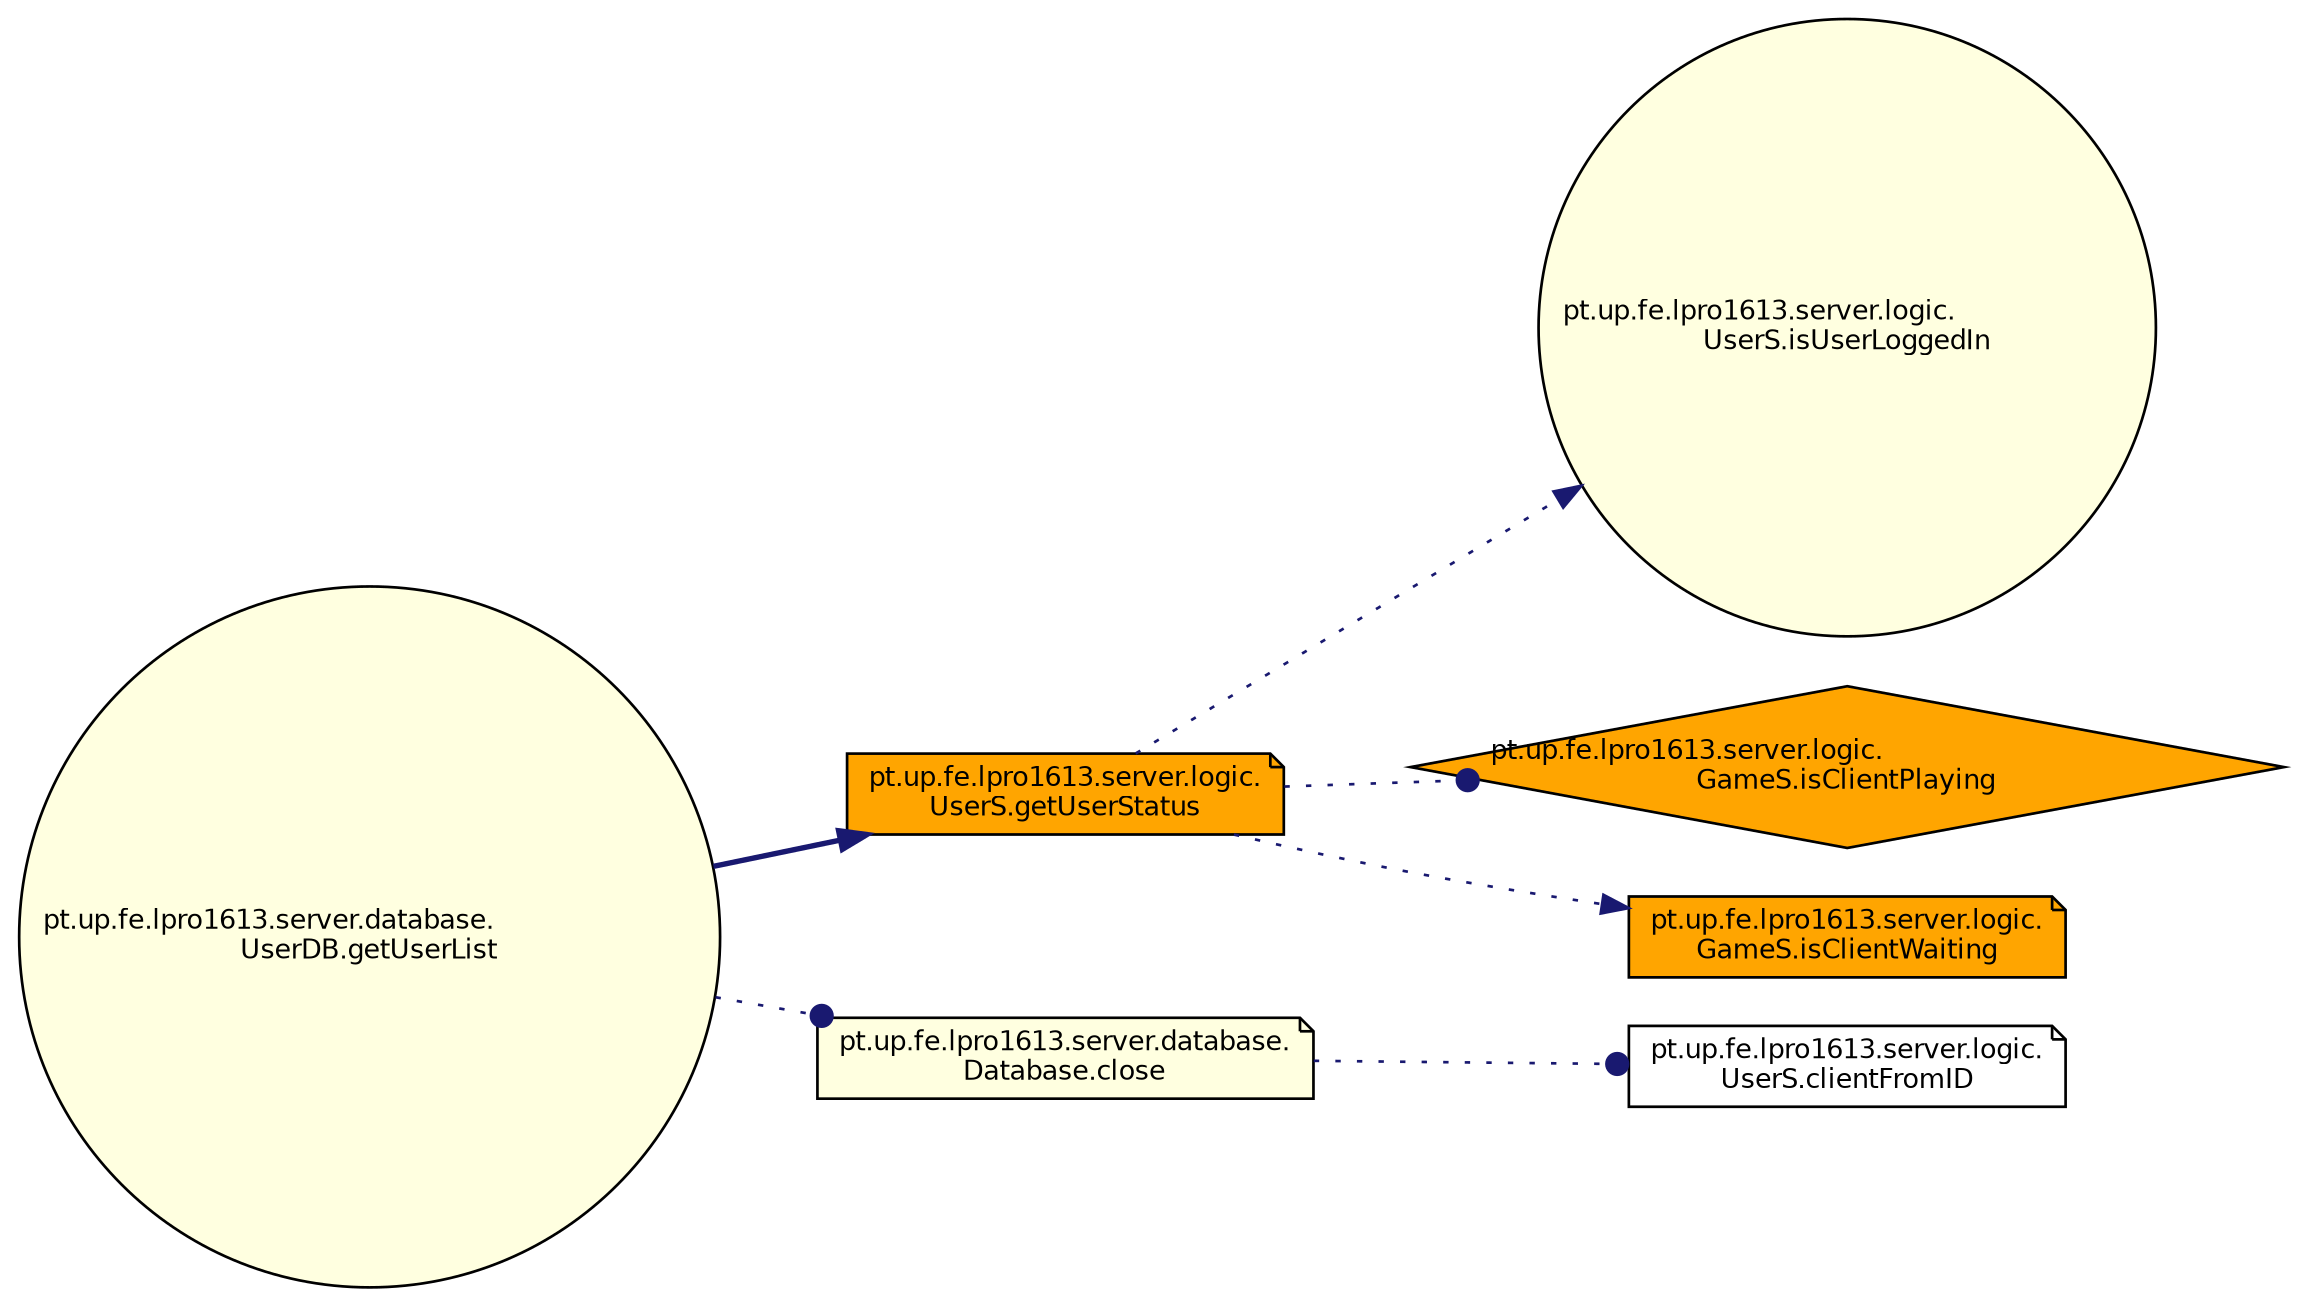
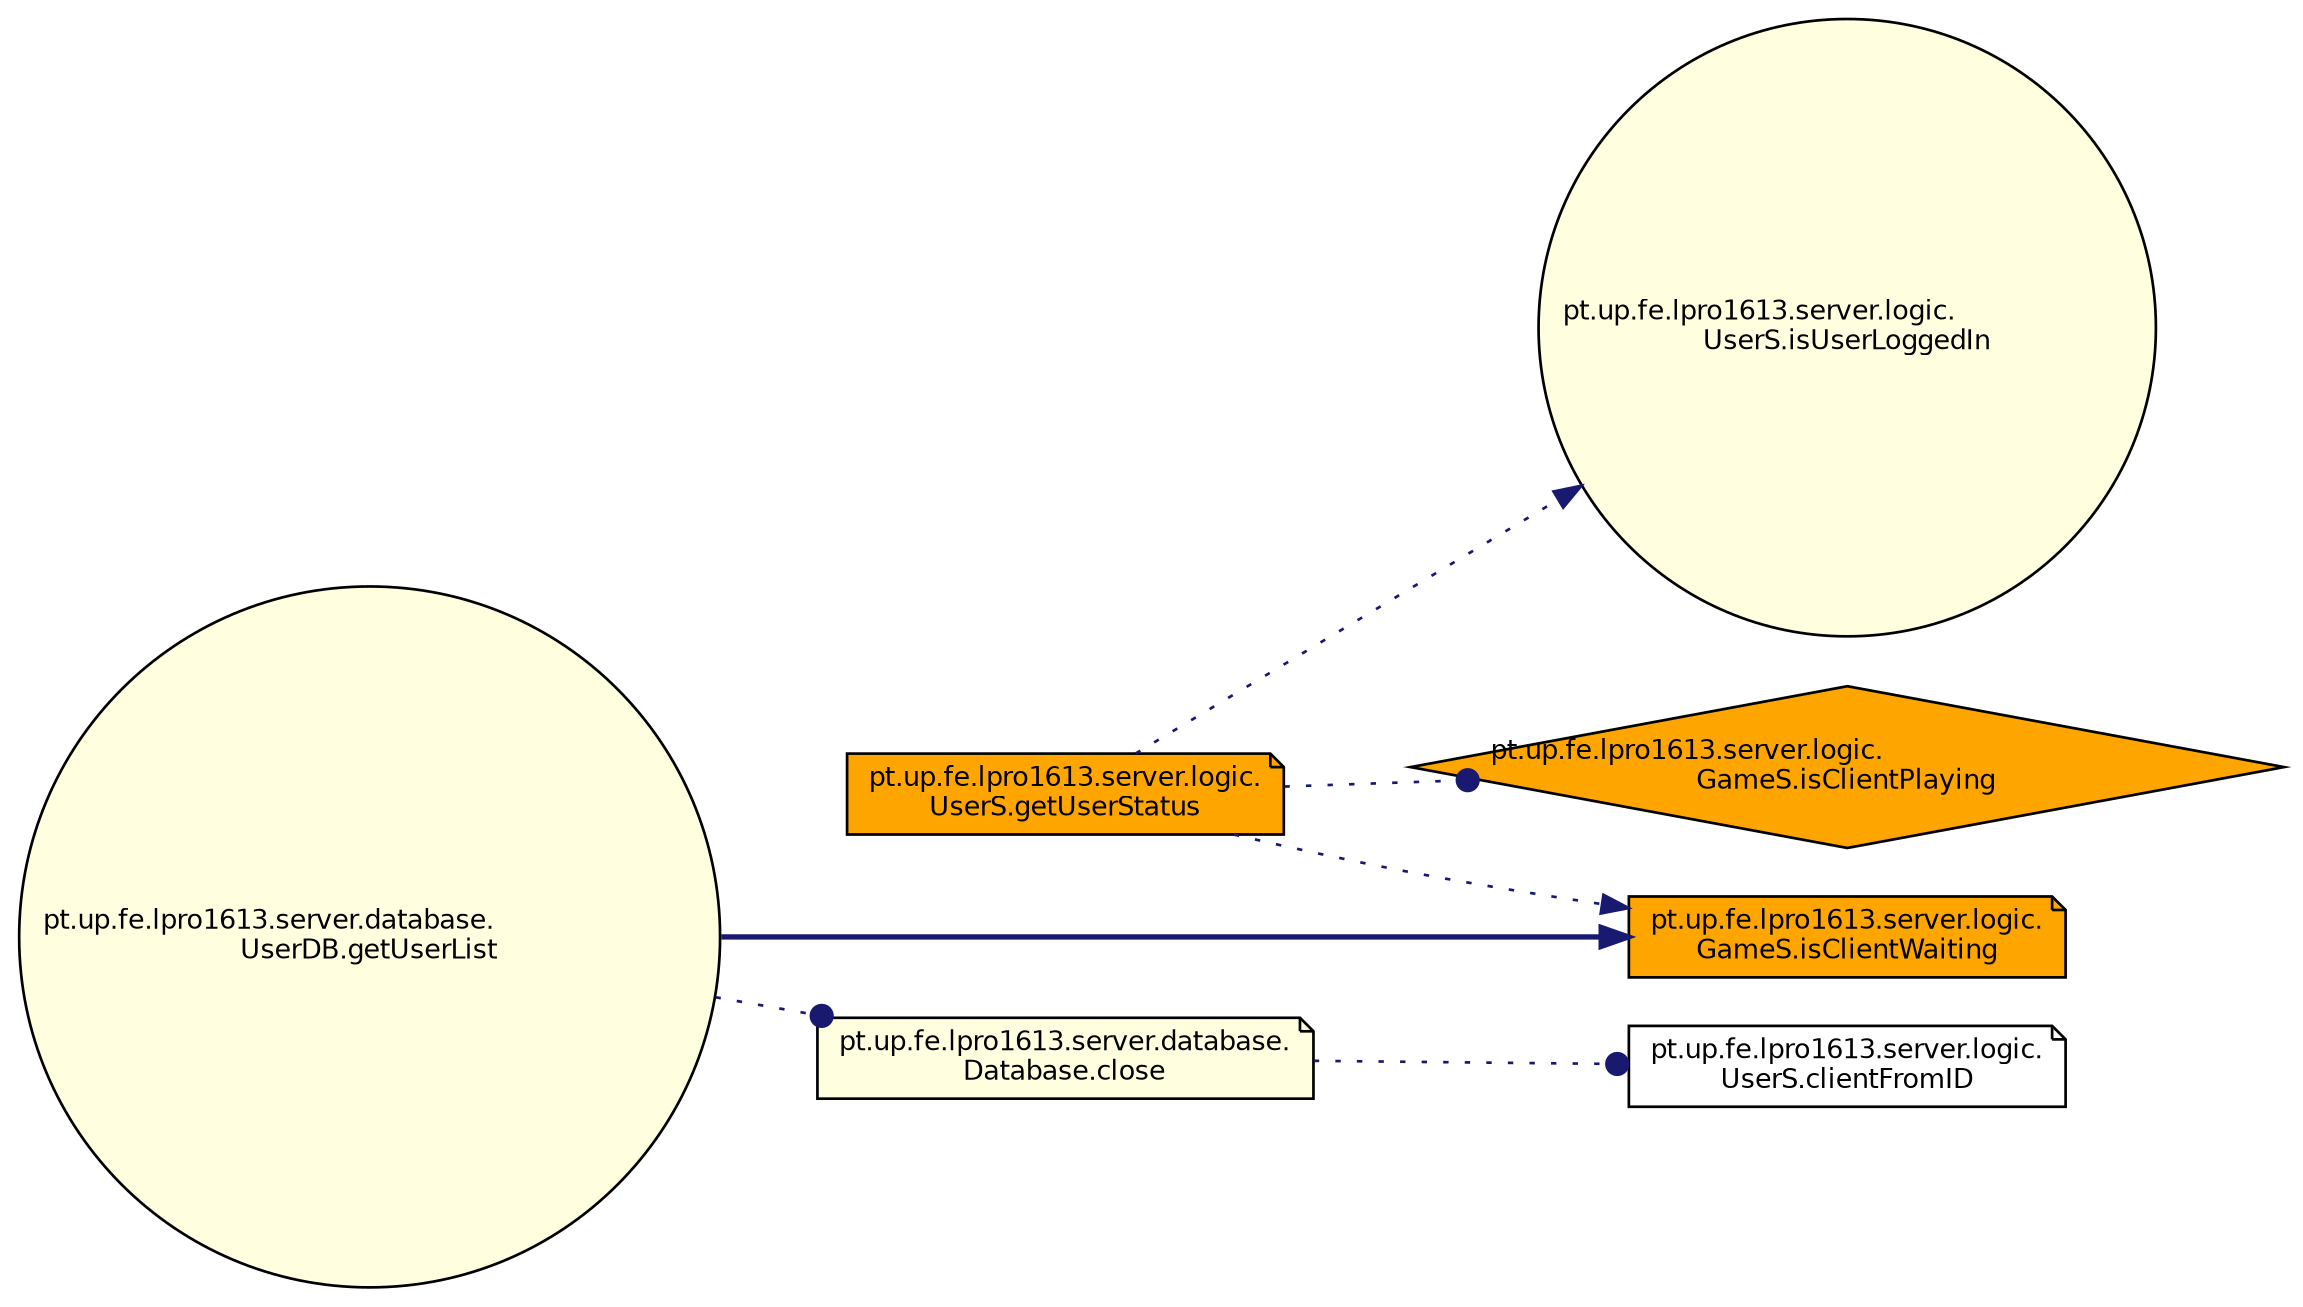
(776, 853) -> (1161, 937)
